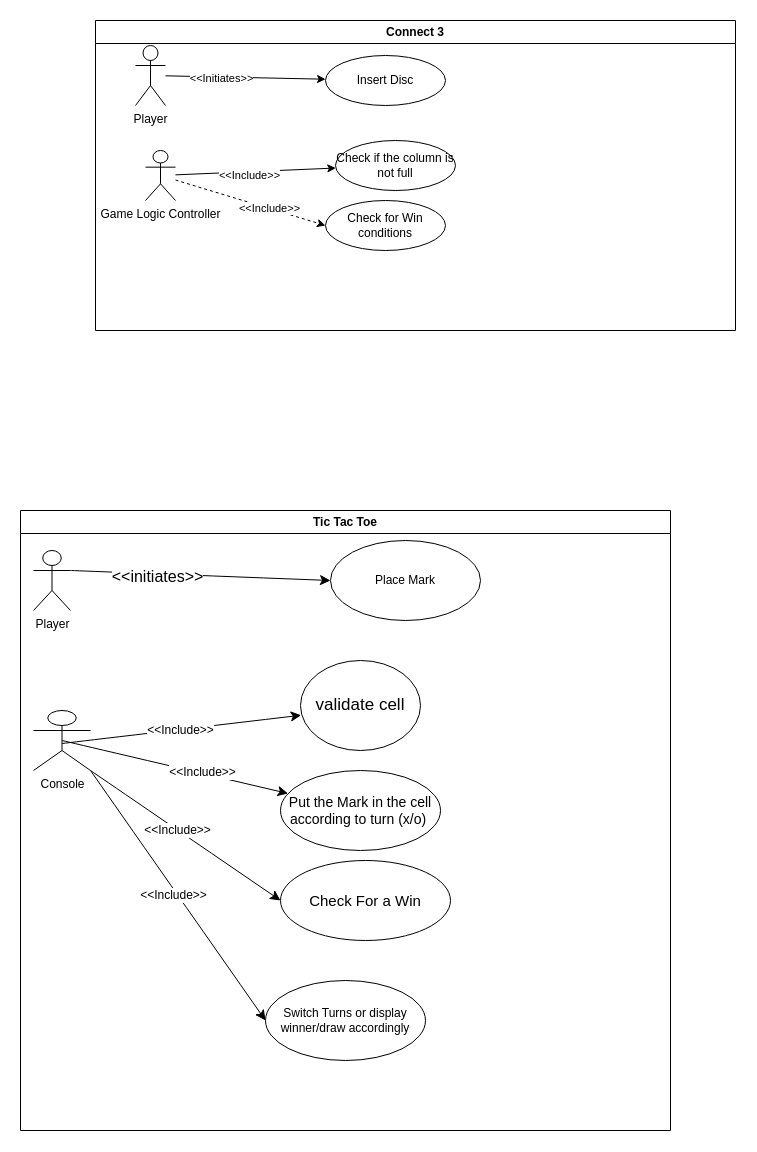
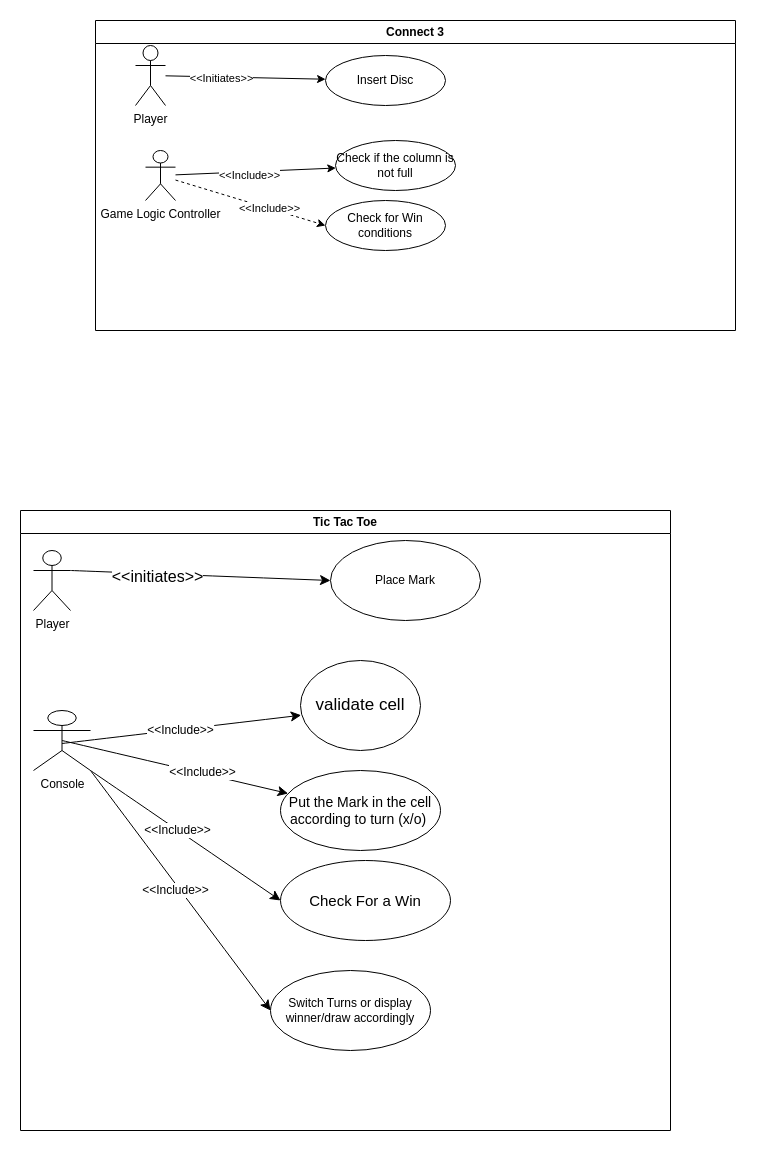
(346, 1021) -> (351, 1011)
